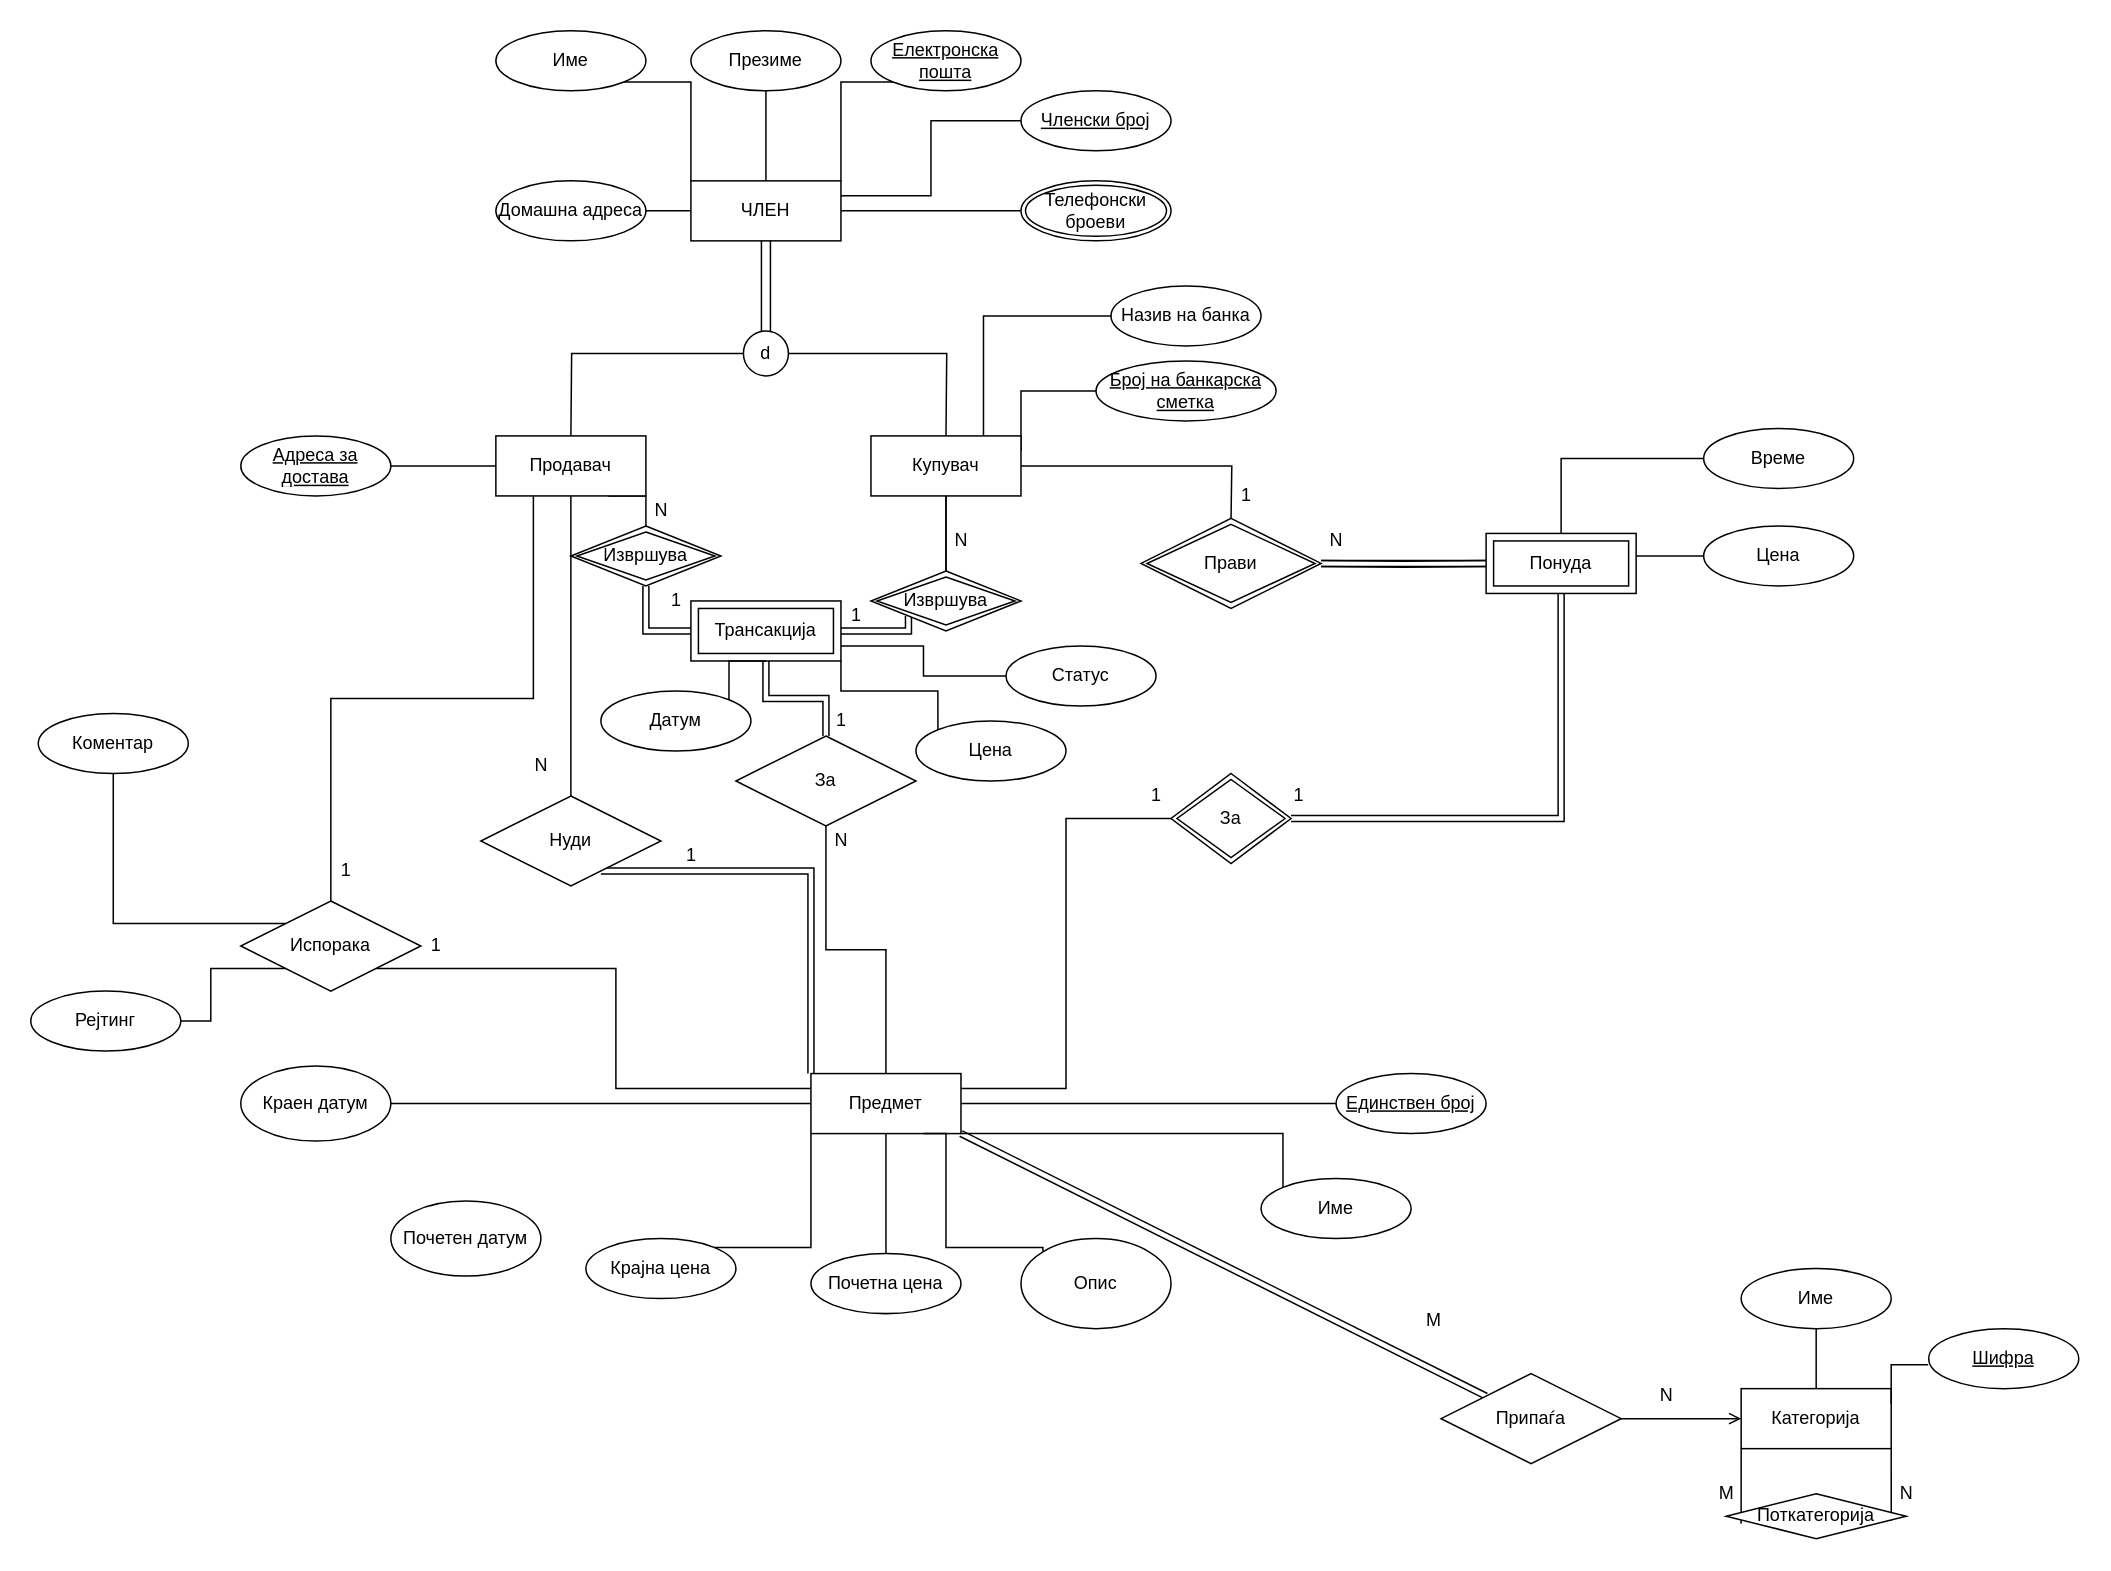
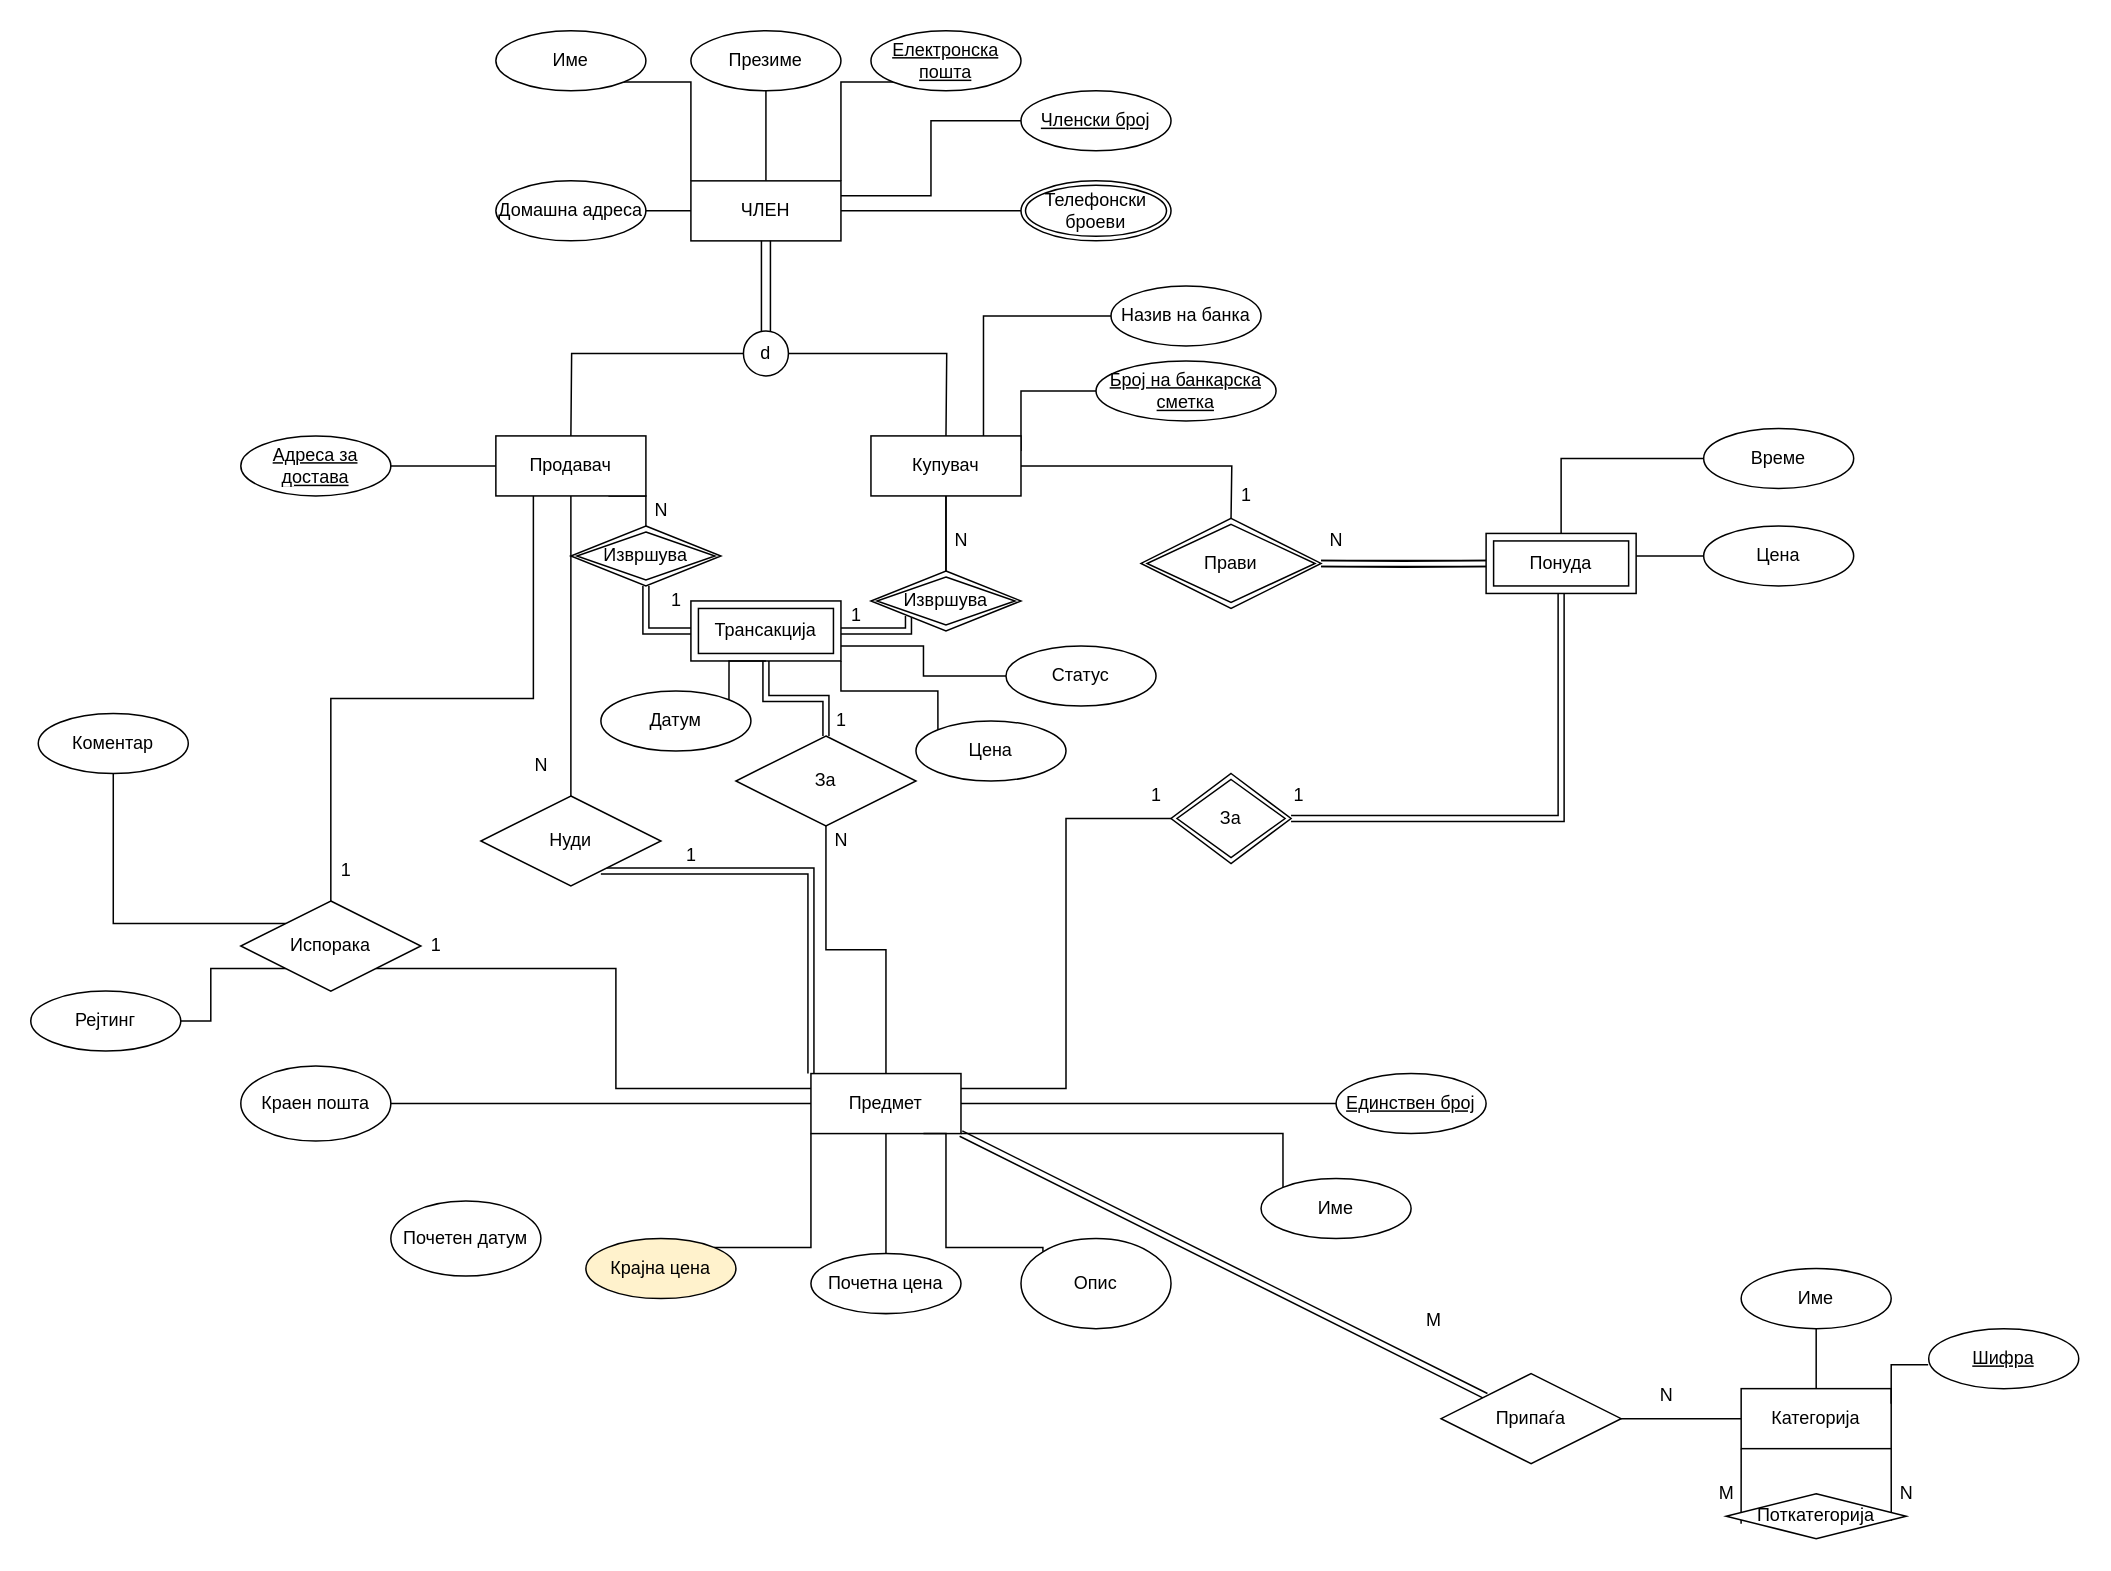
(316, 1103) -> (316, 1103)
(661, 1268) -> (661, 1268)
(1734, 1418) -> (1736, 1418)
